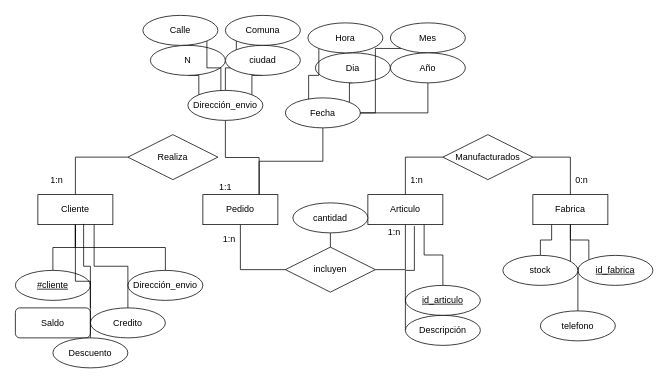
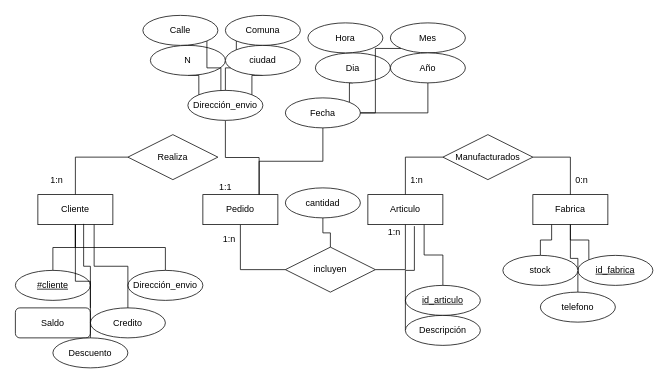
(315, 75) -> none
(330, 218) -> (323, 203)
(578, 326) -> (578, 307)
